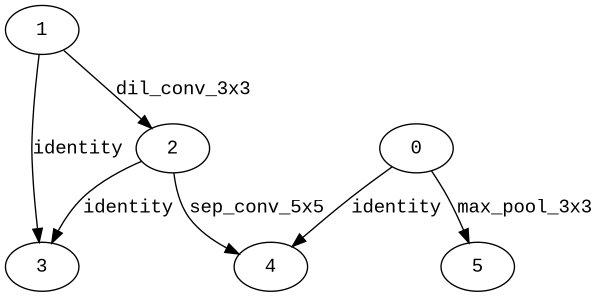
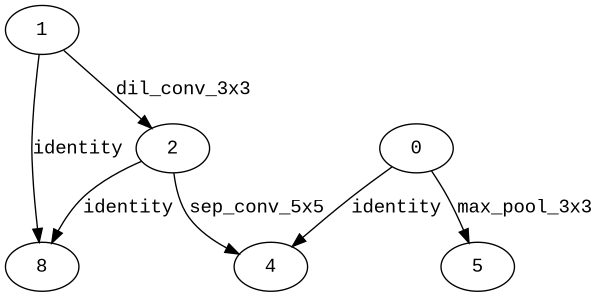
(42, 267) -> (42, 267)
